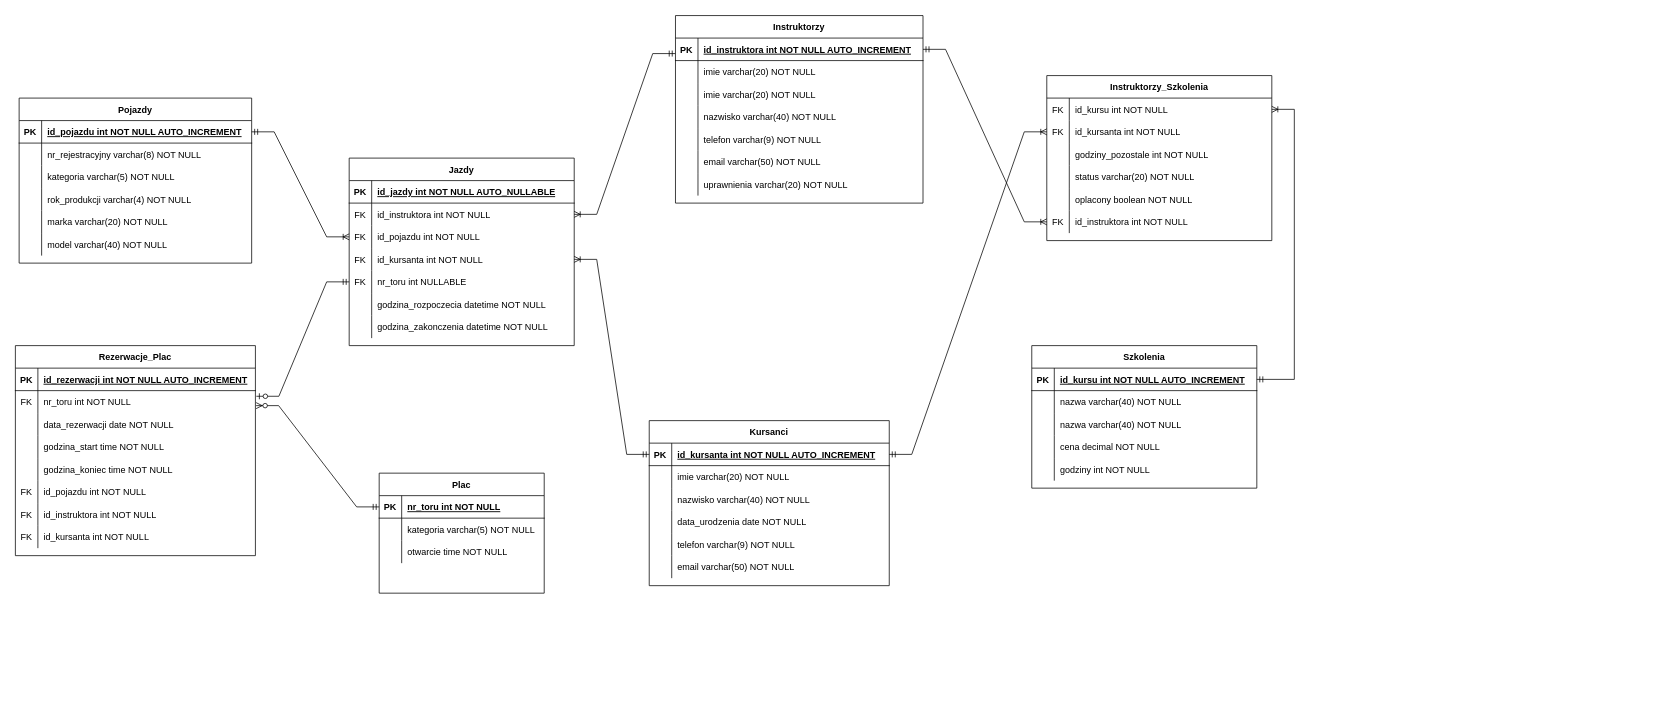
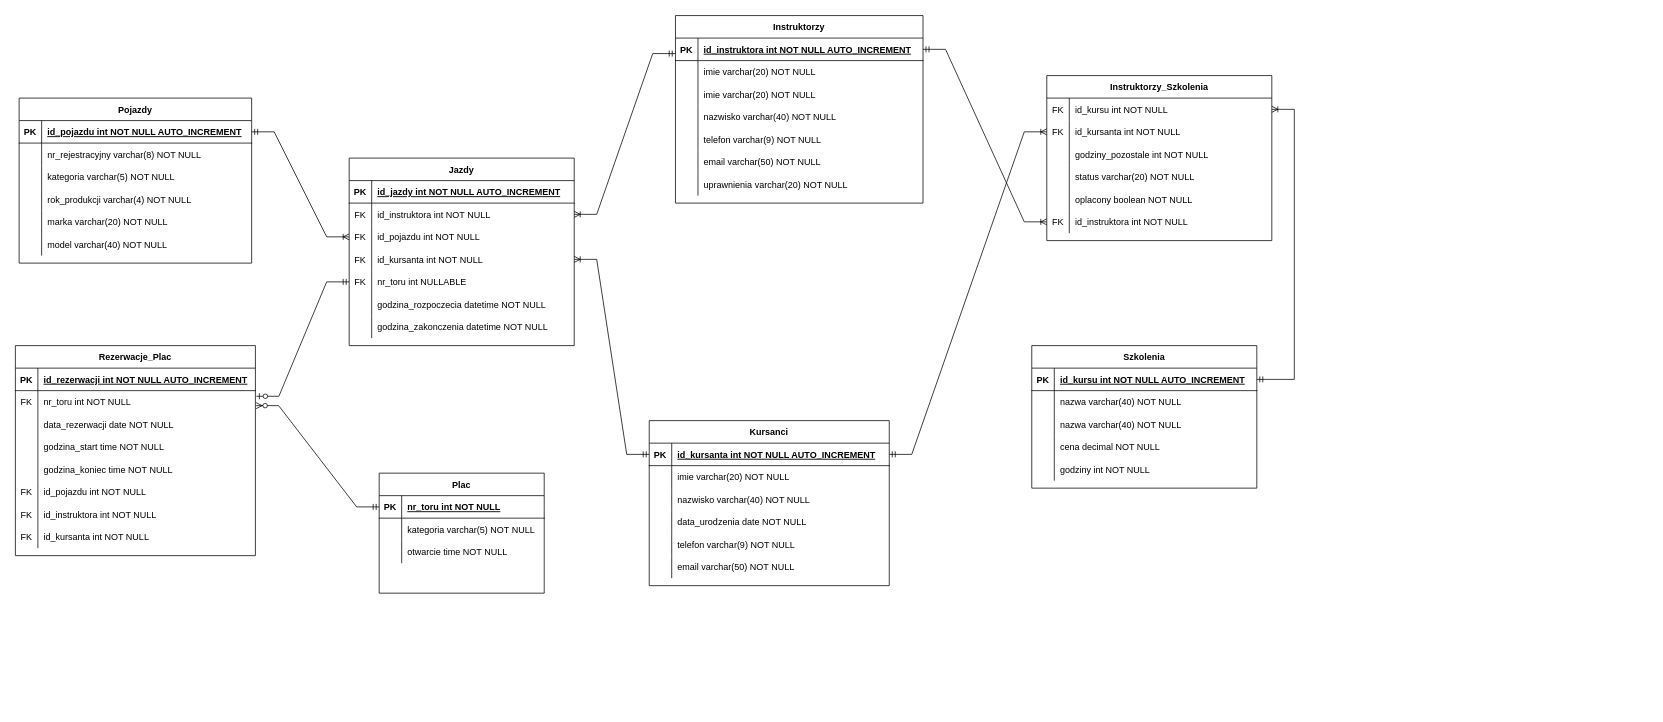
(458, 192) -> (461, 192)
